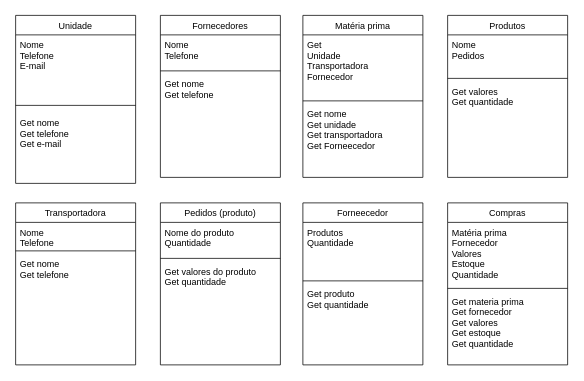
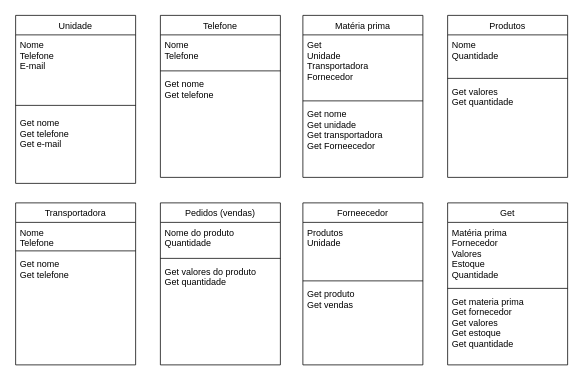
(220, 26) -> (220, 26)
(462, 45) -> (462, 45)
(220, 213) -> (220, 213)
(507, 213) -> (507, 213)
(327, 233) -> (327, 233)
(333, 294) -> (333, 294)
